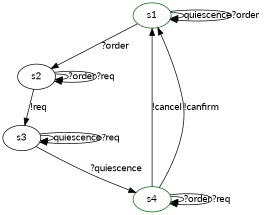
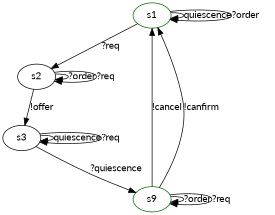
(115, 46) -> (111, 46)
(39, 107) -> (42, 107)
(152, 199) -> (152, 199)
